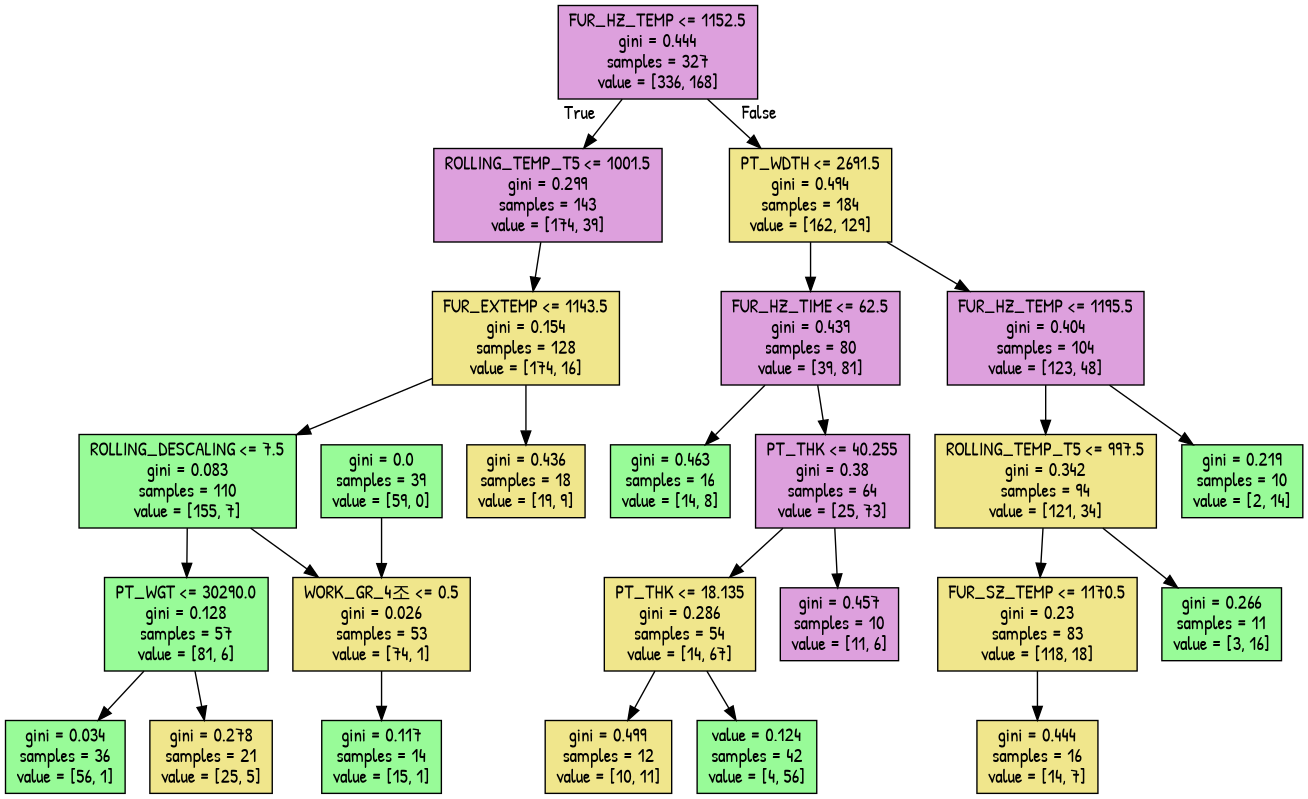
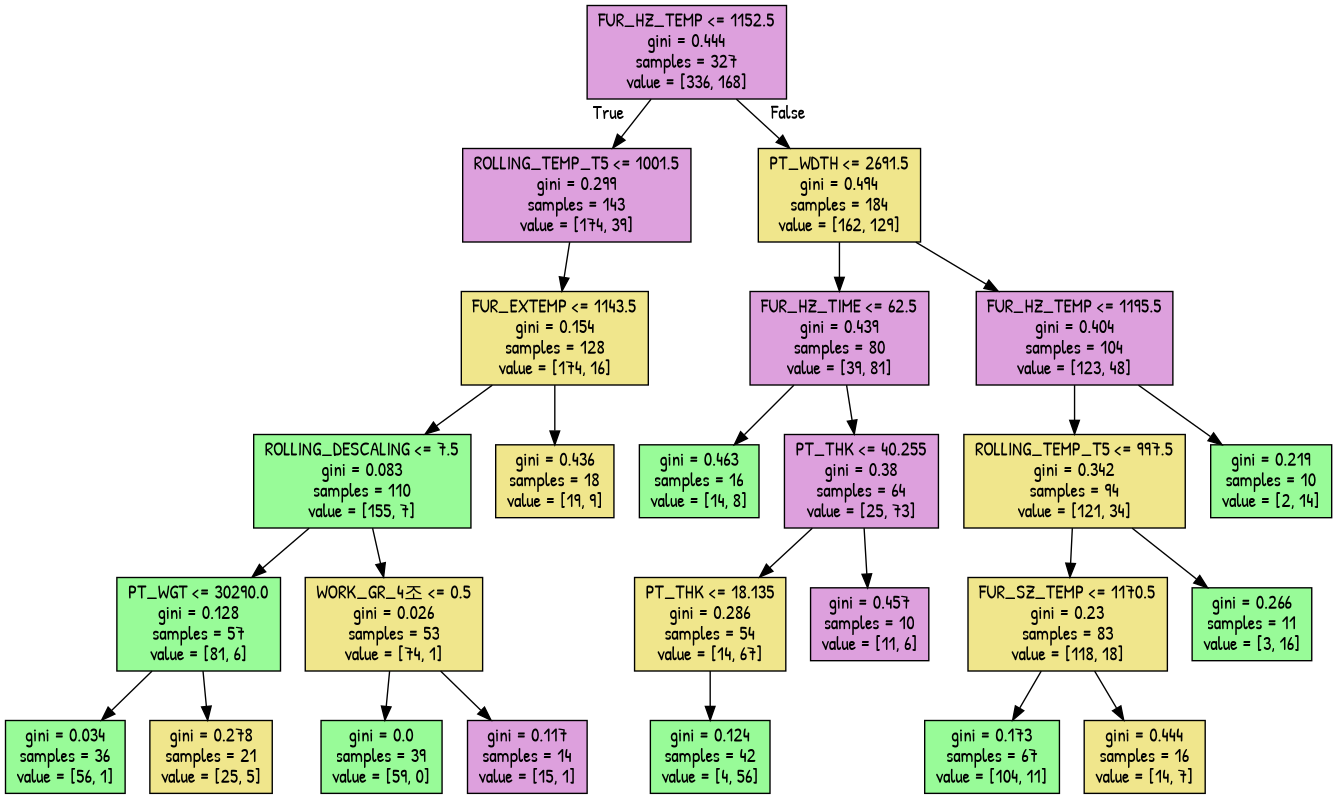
(382, 541) -> (388, 689)
(382, 757) -> (527, 757)
(608, 757) -> none
(757, 757) -> (710, 757)
none -> (992, 757)
